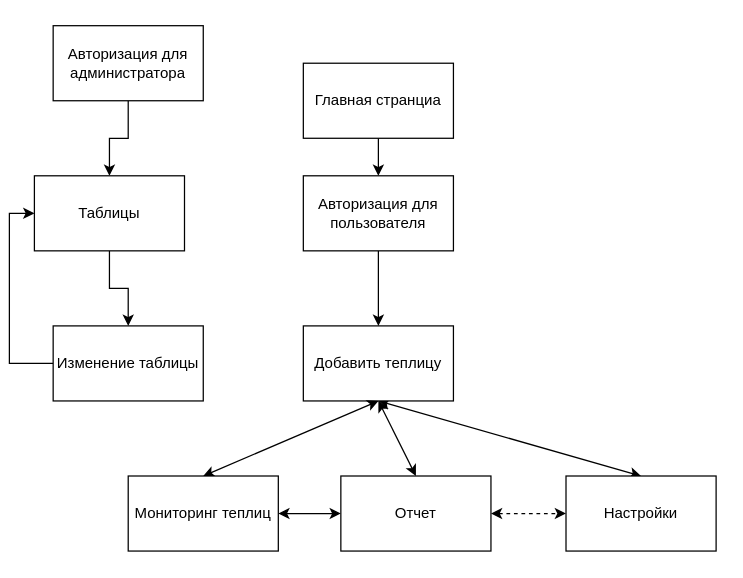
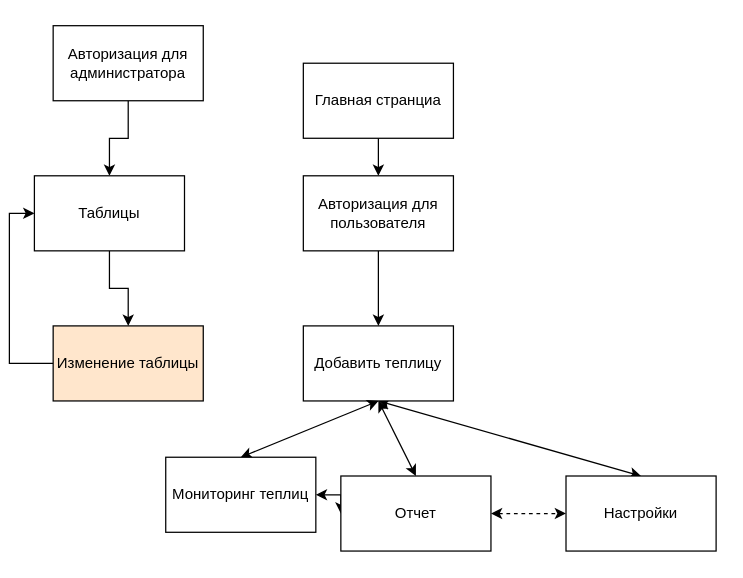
(128, 363) -> (128, 363)
(203, 513) -> (241, 494)
